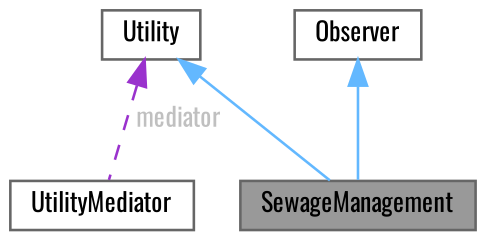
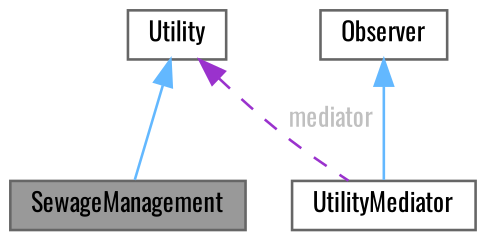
(358, 133) -> (384, 133)
